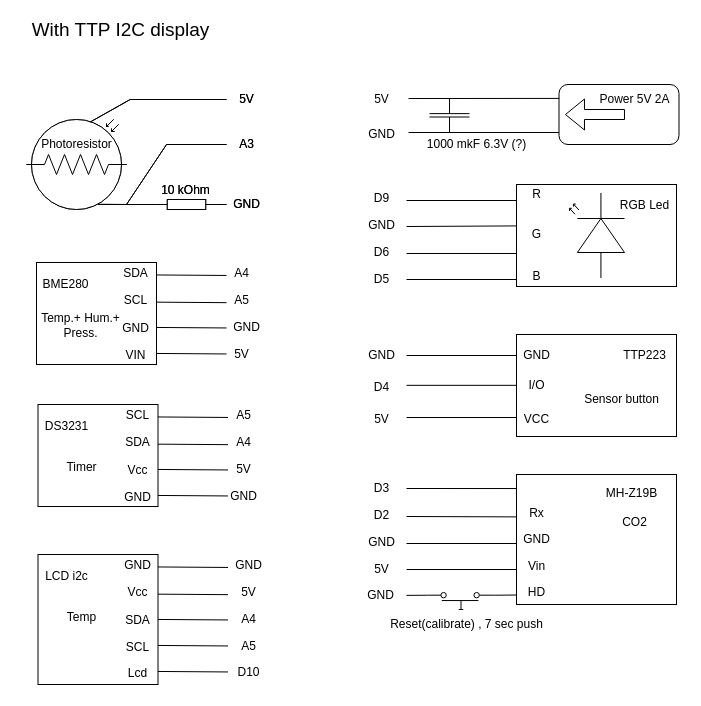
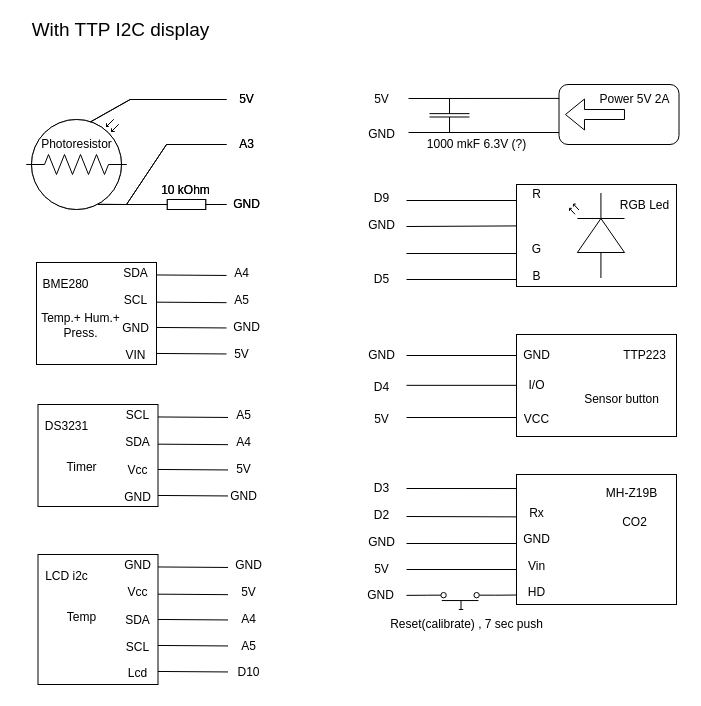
(537, 235) -> (537, 250)
(382, 253) -> none
